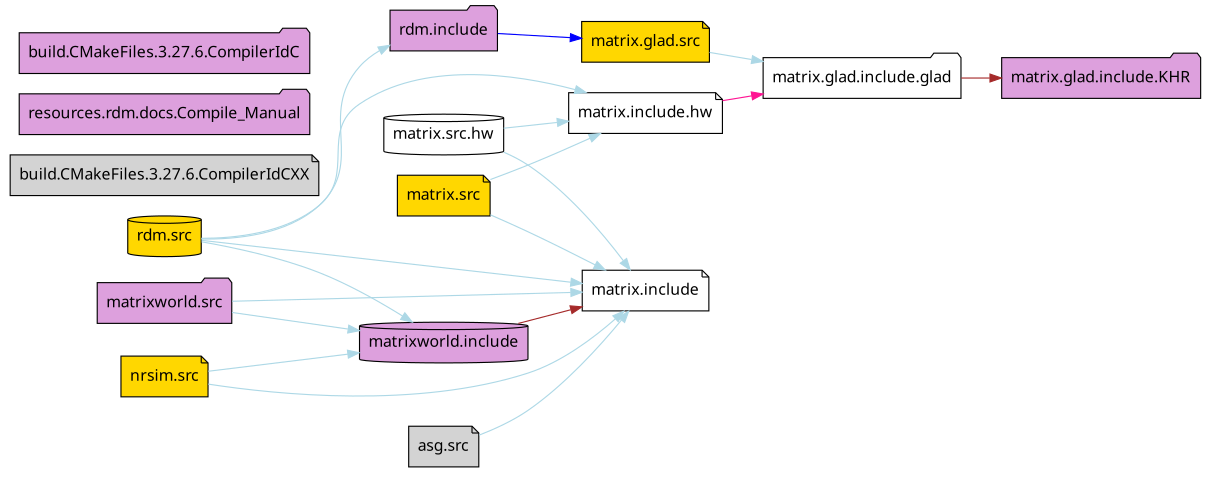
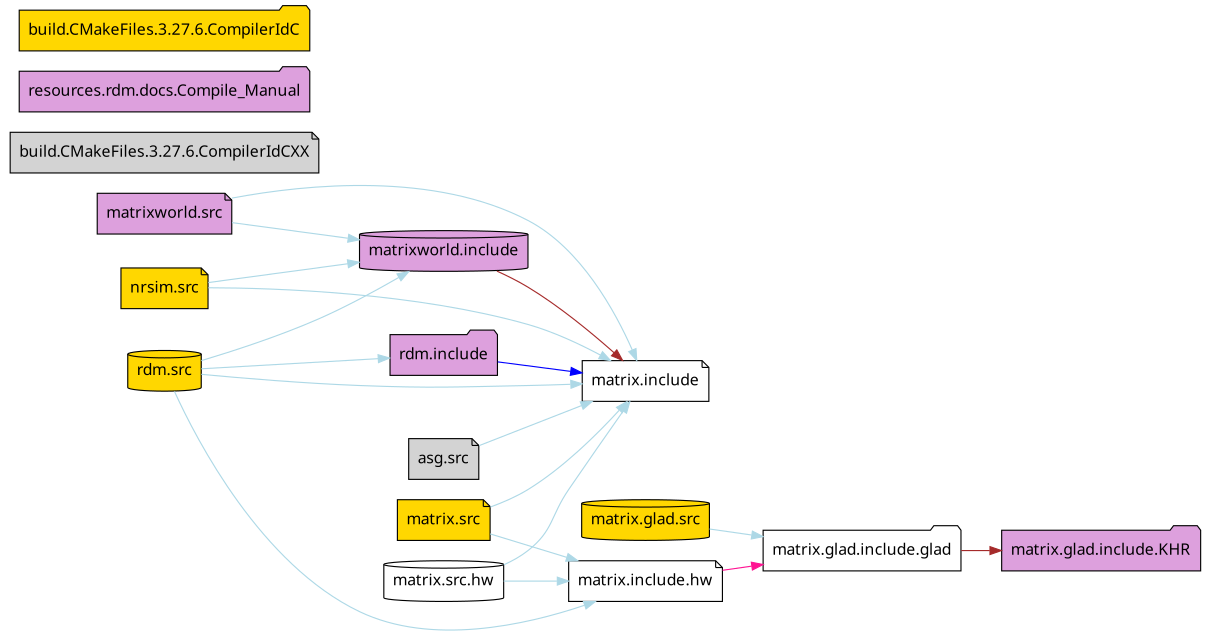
(534, 36) -> (534, 367)
(646, 42) -> (646, 520)
(164, 53) -> (164, 31)
(164, 303) -> (164, 214)
